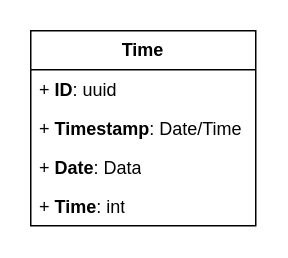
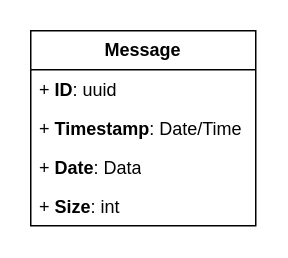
(143, 50) -> (143, 50)
(83, 208) -> (83, 208)
